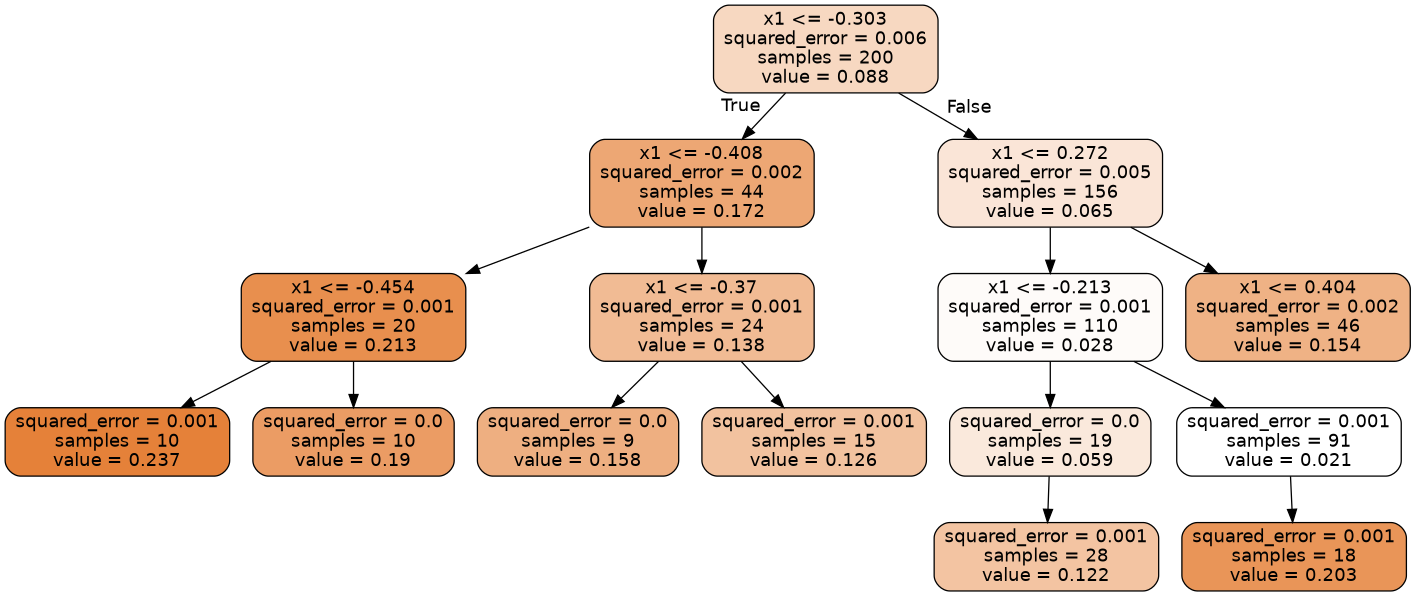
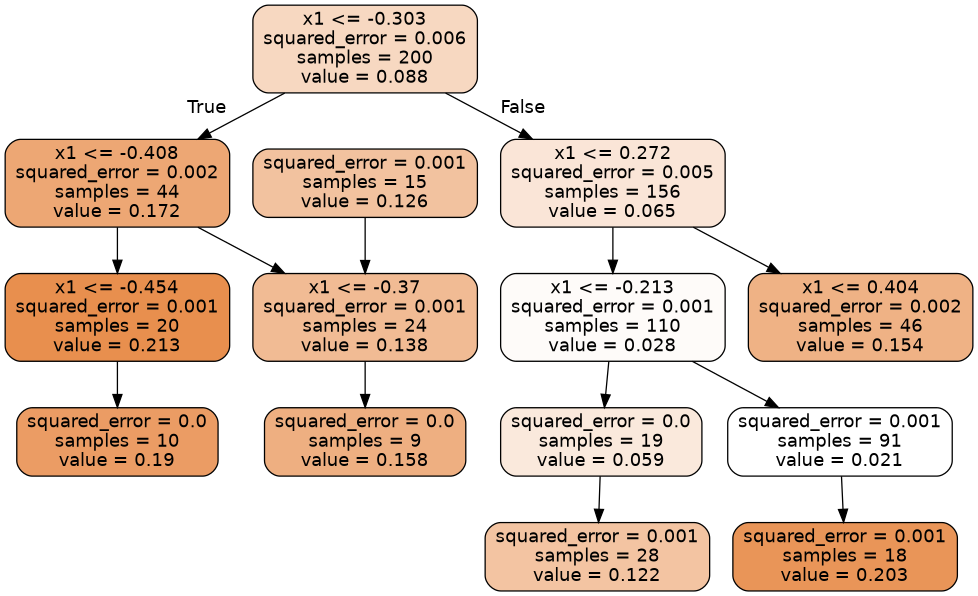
(758, 380) -> (365, 239)
(117, 442) -> none
